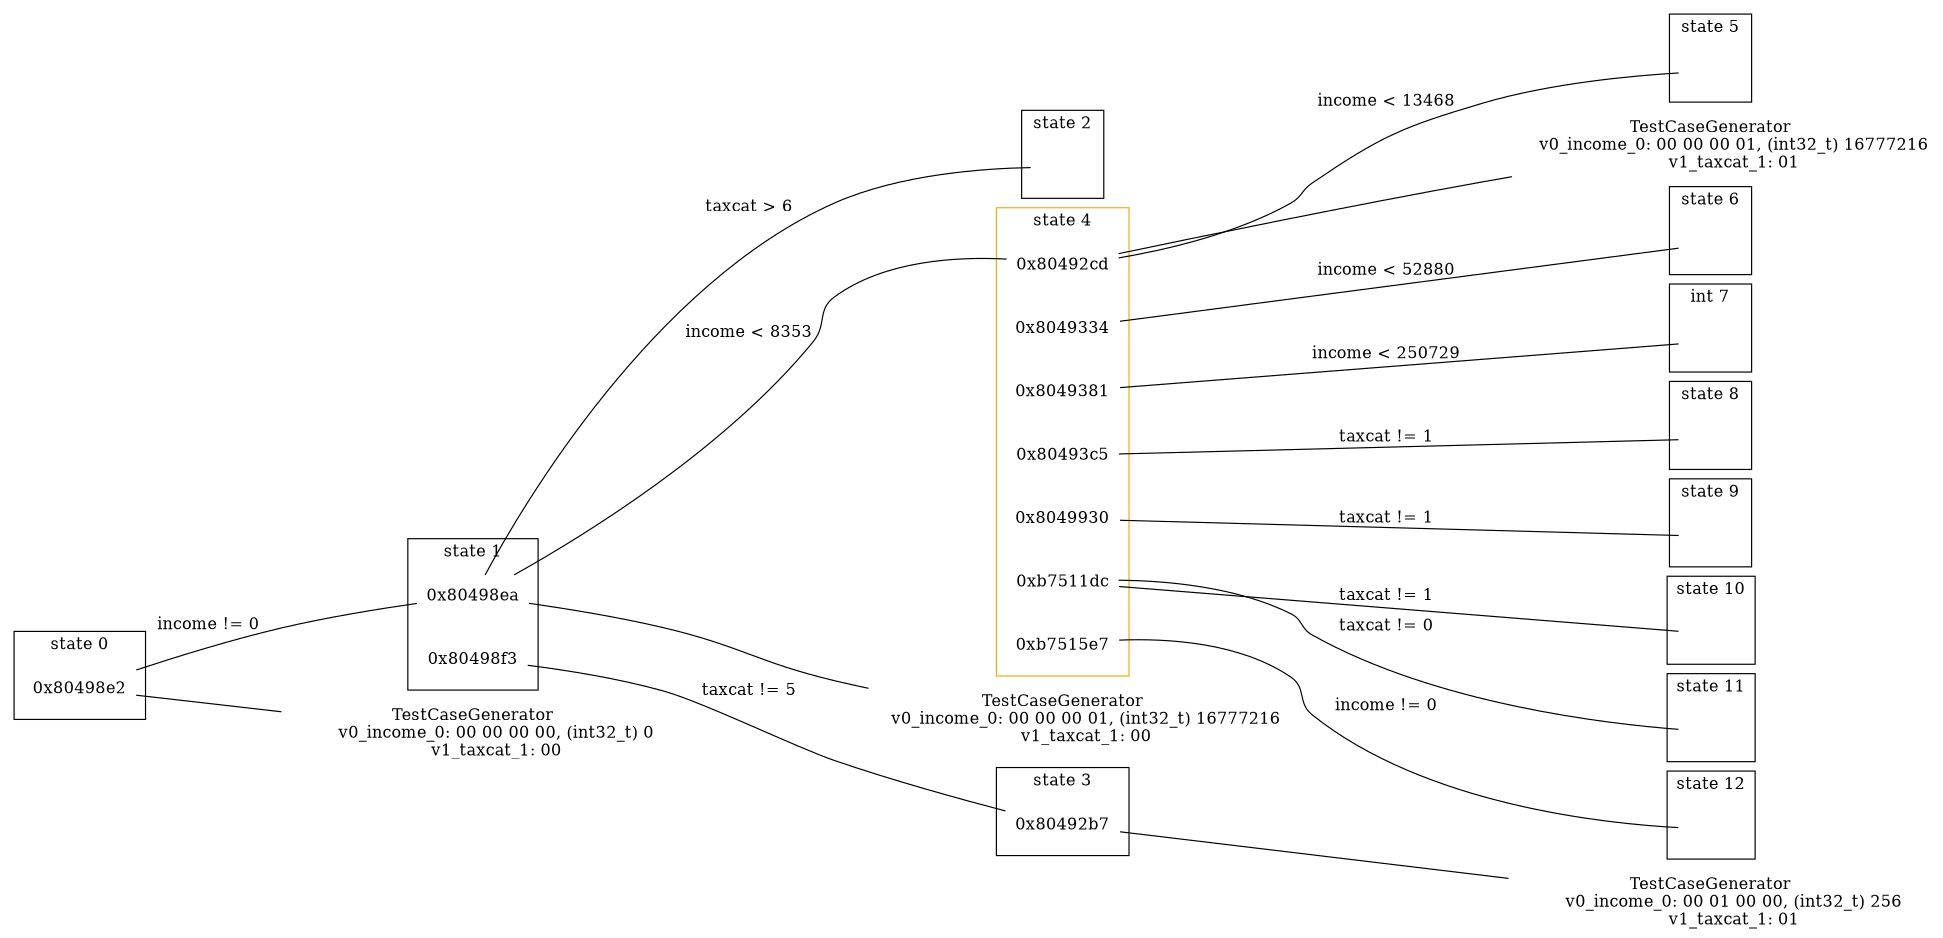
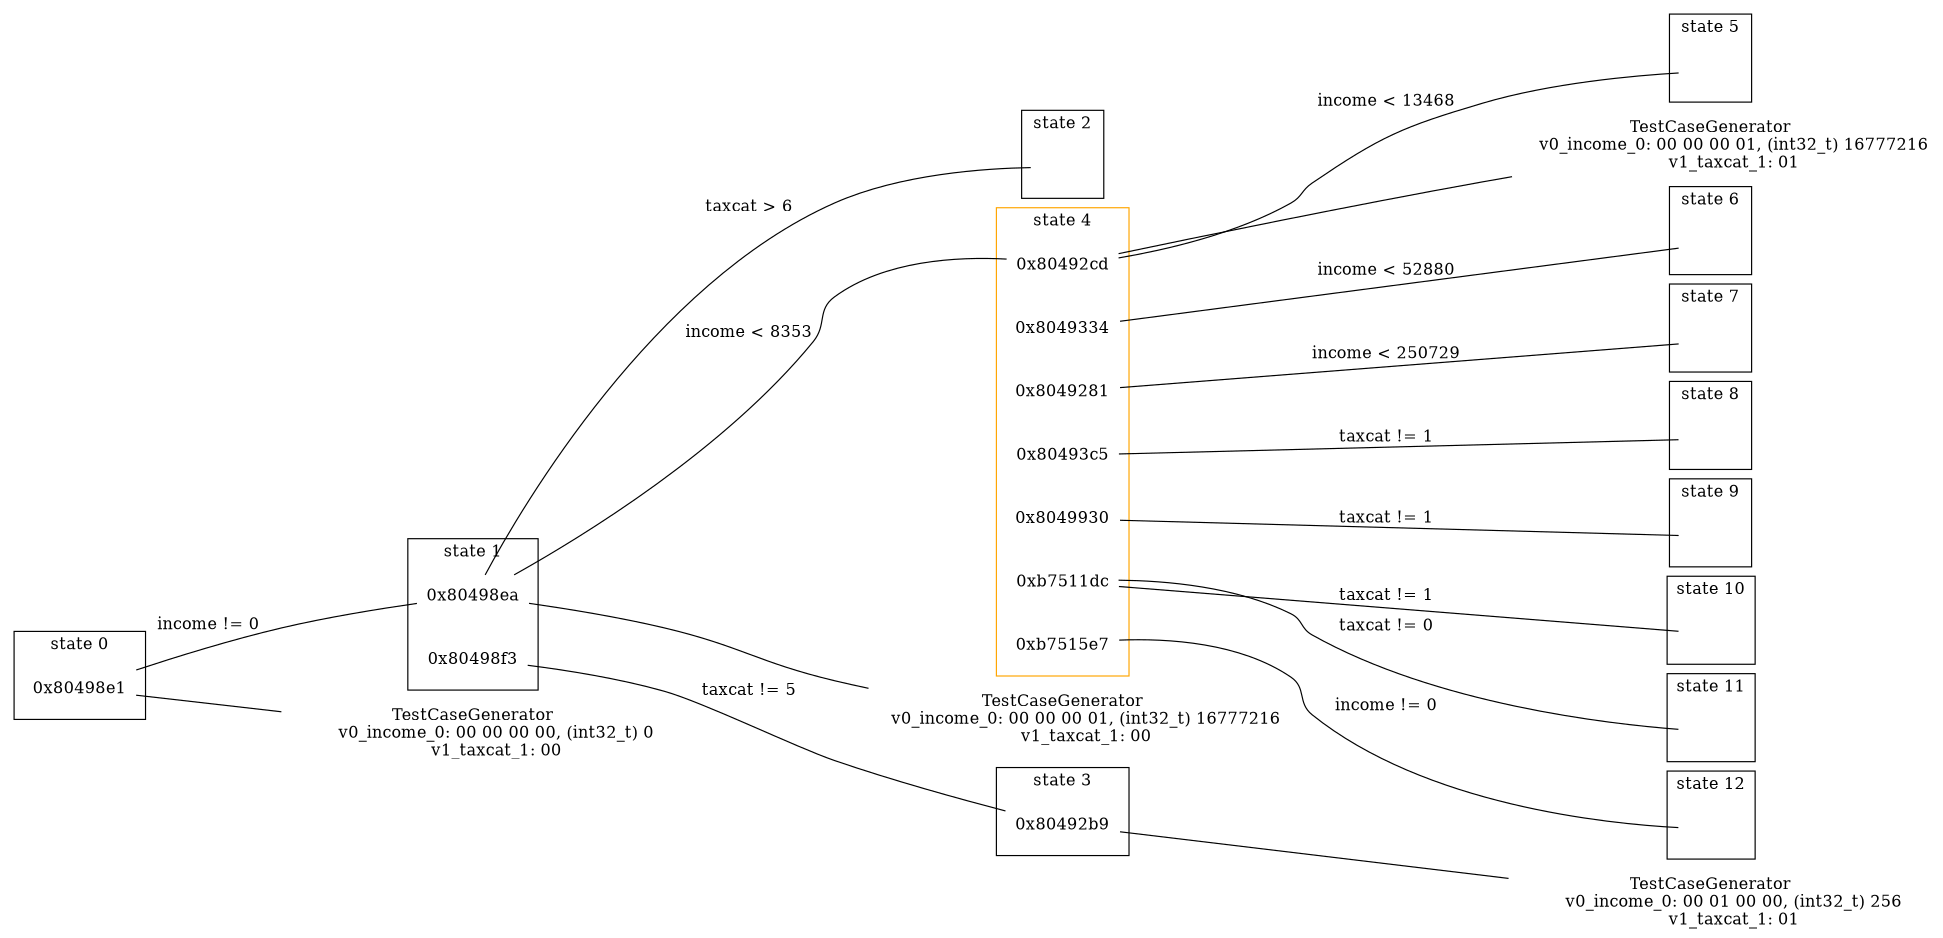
(1711, 298) -> (1711, 298)
(1063, 392) -> (1063, 392)
(80, 689) -> (80, 689)
(1063, 825) -> (1063, 825)
